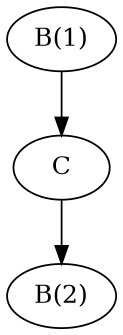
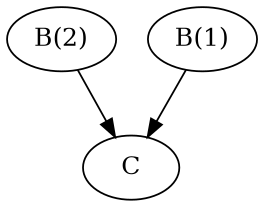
(62, 223) -> (92, 96)
